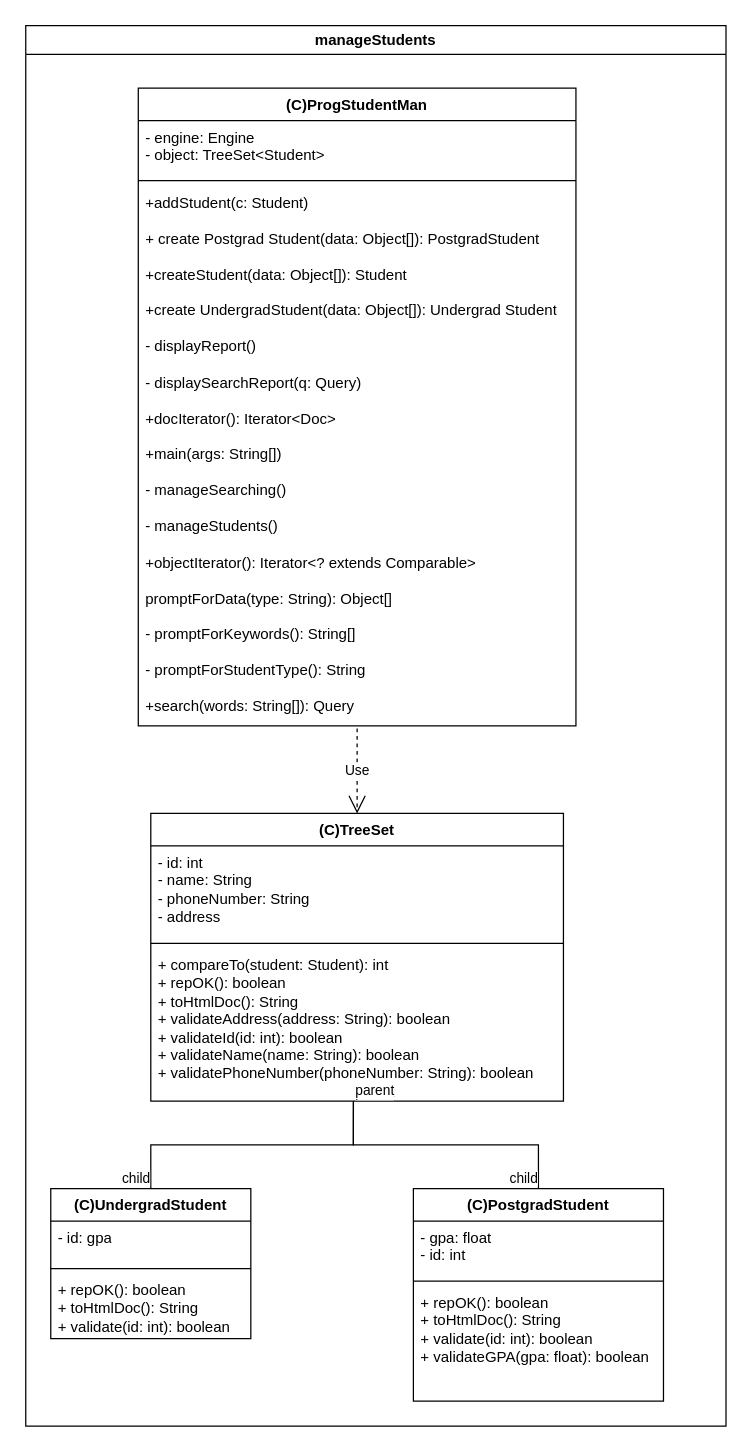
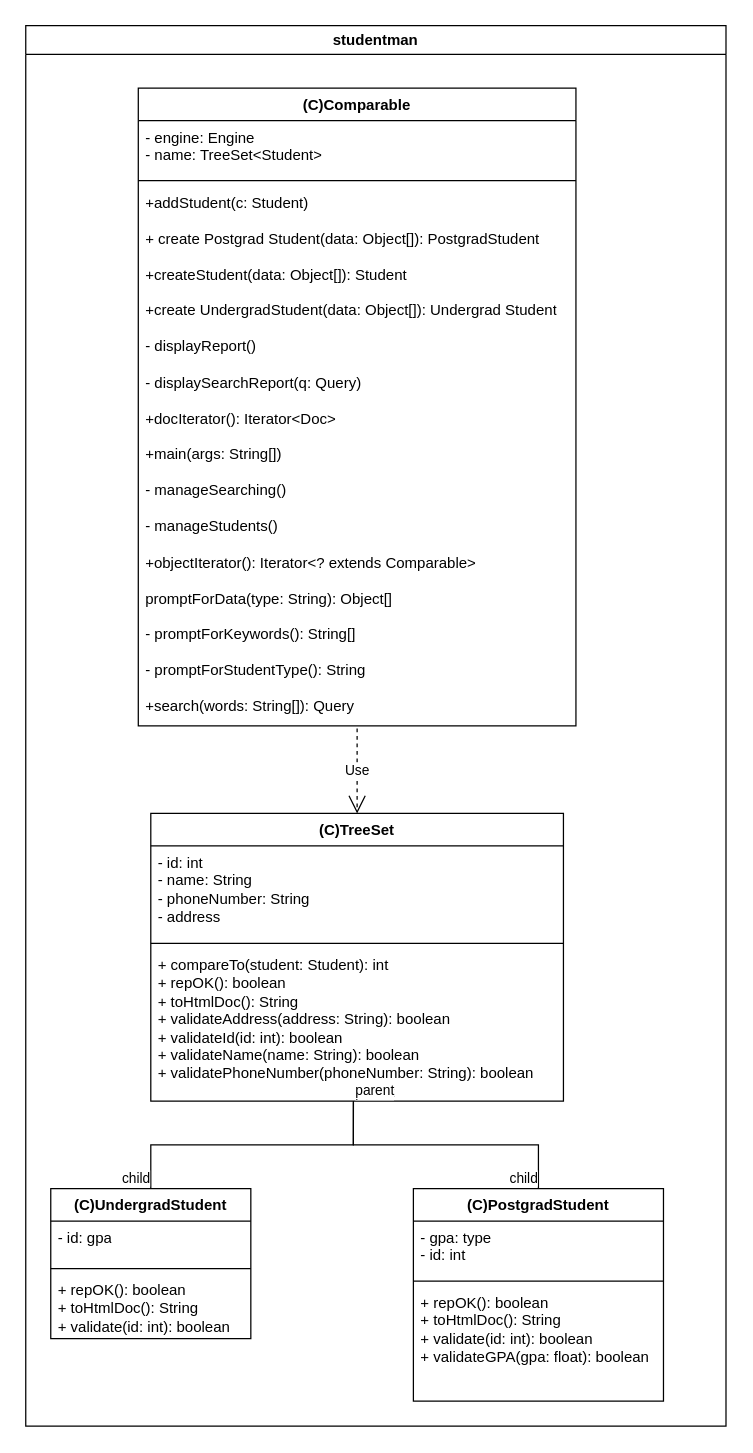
(376, 41) -> (376, 41)
(357, 106) -> (357, 106)
(249, 147) -> (241, 147)
(463, 1247) -> (461, 1247)
